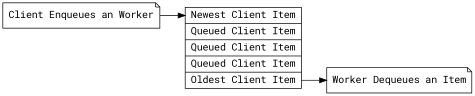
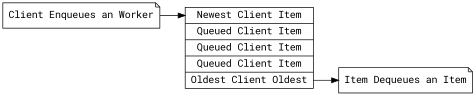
(243, 80) -> (249, 80)
(399, 80) -> (406, 80)
